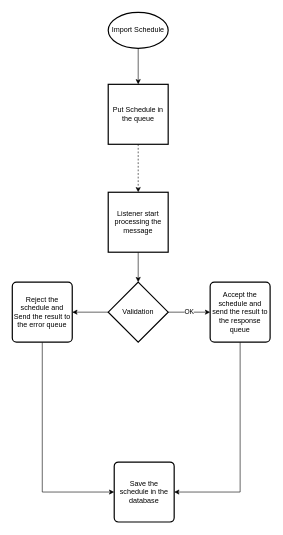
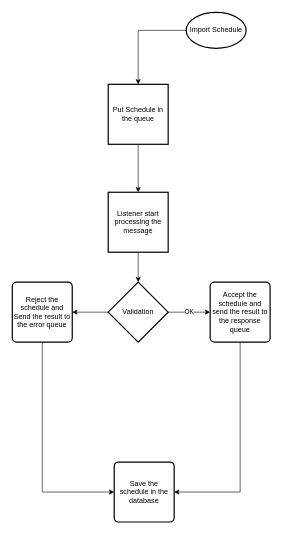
(138, 30) -> (216, 30)
(138, 166) -> (138, 166)
